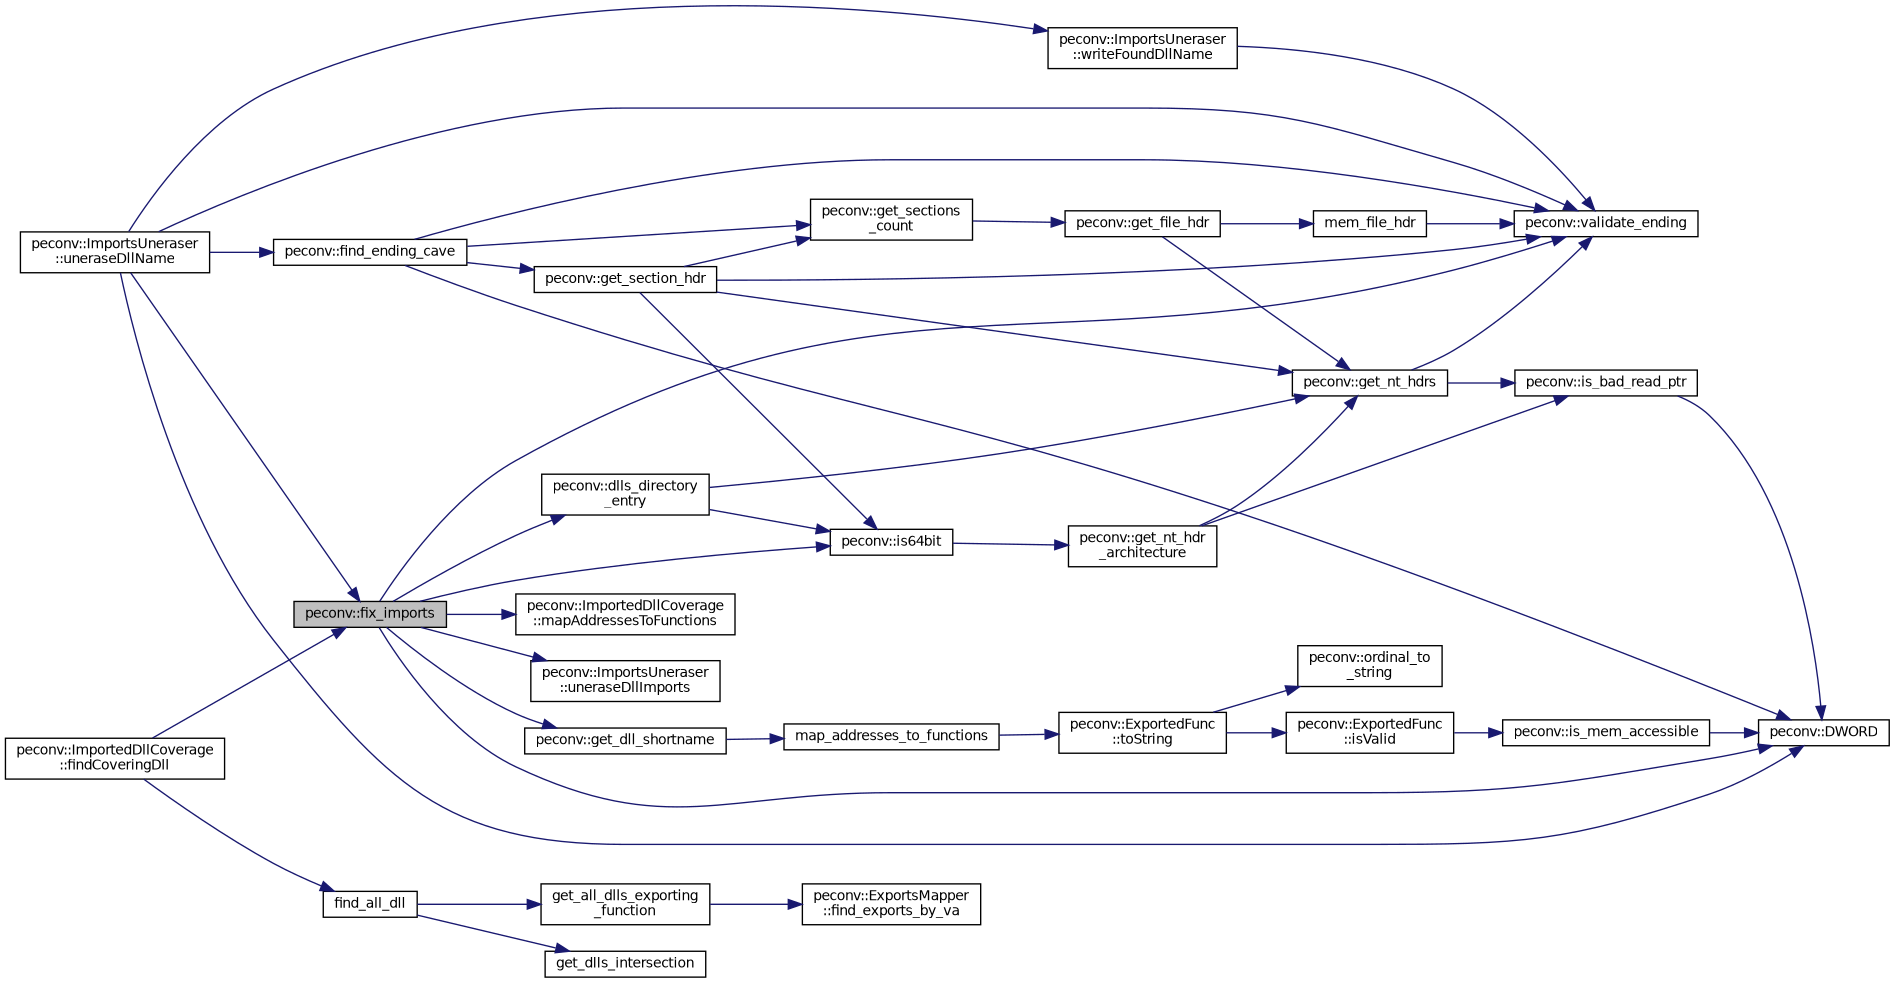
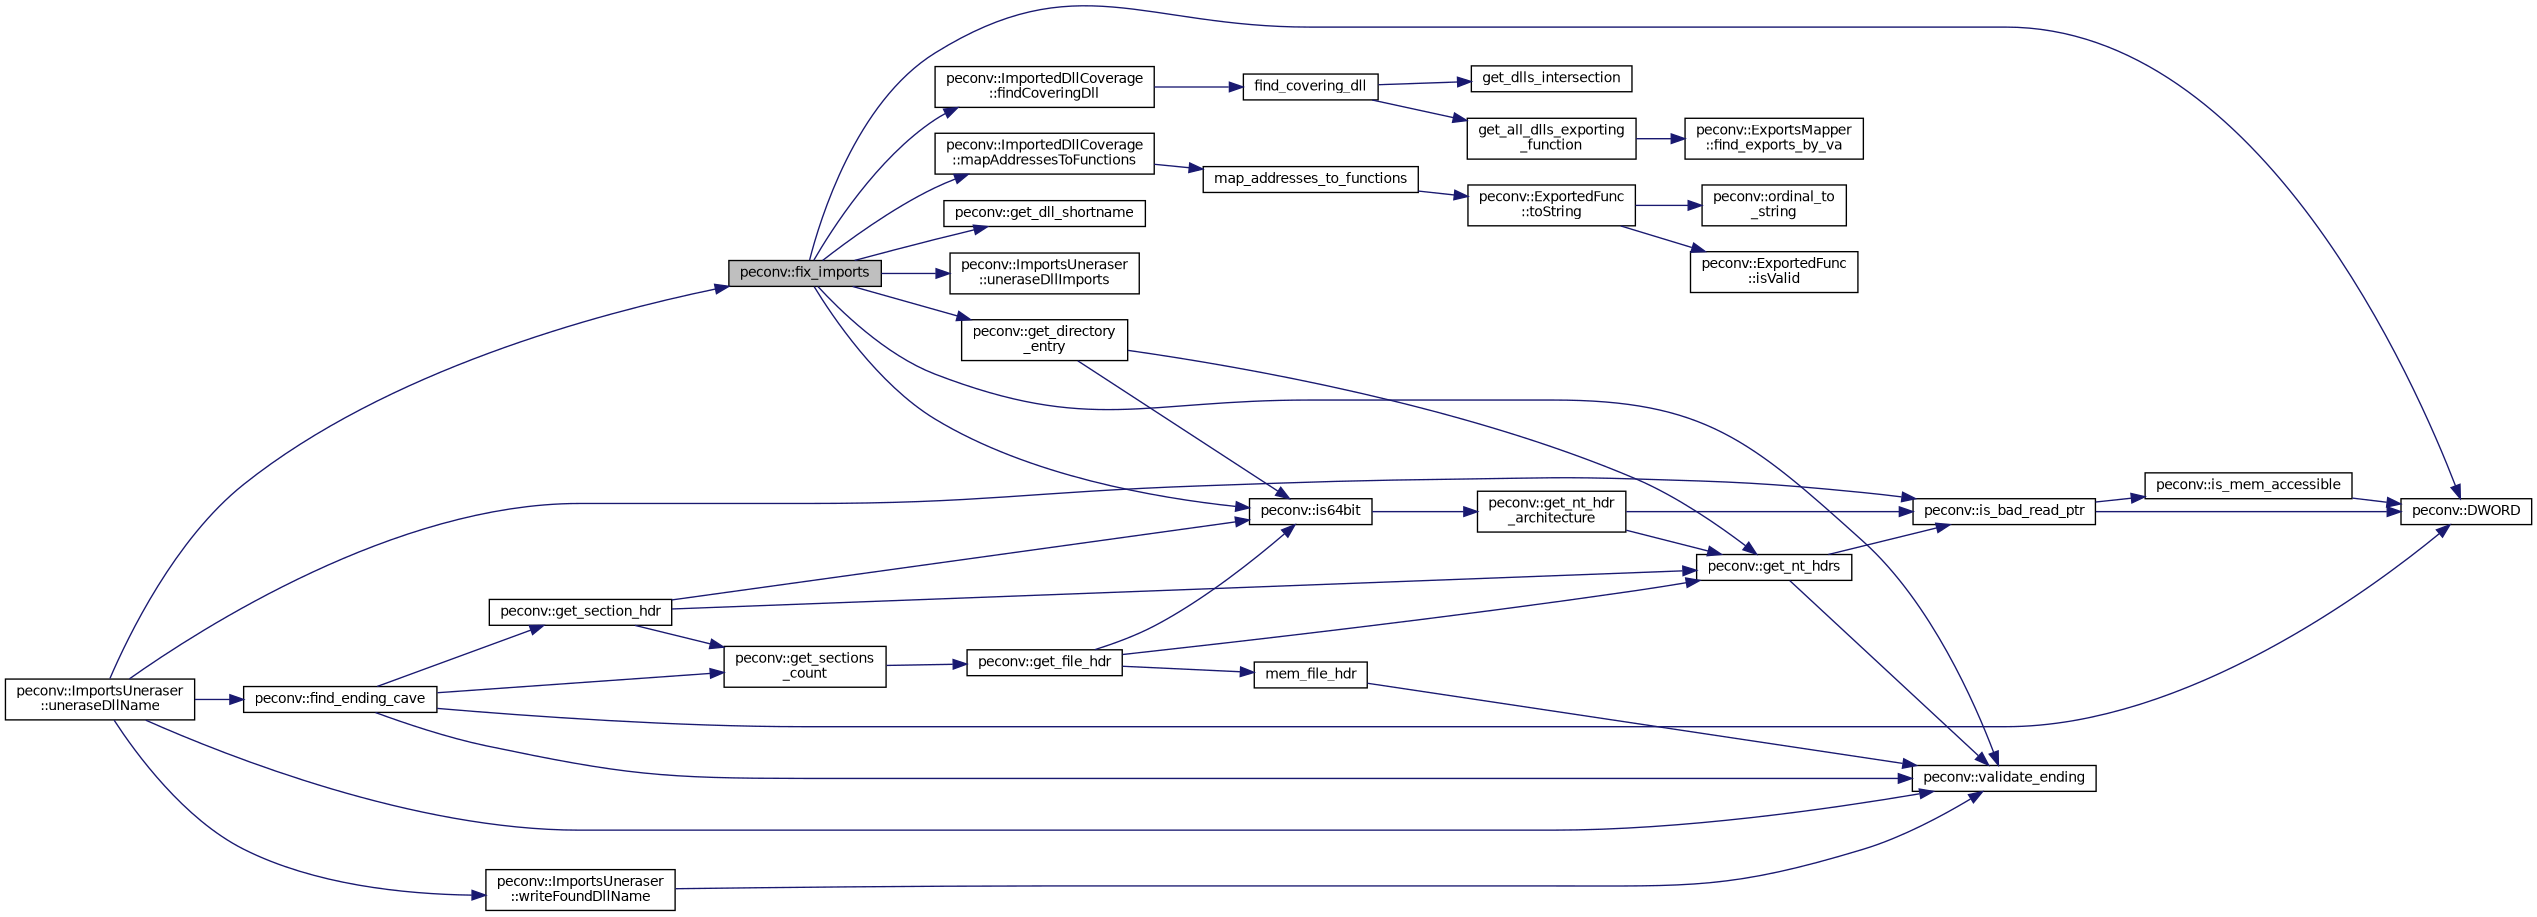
(1123, 272) -> none
(625, 495) -> (1045, 340)
none -> (1195, 602)
(243, 686) -> (871, 179)
(1471, 733) -> (2113, 500)
(748, 739) -> (1172, 166)
(802, 844) -> (996, 497)
(370, 904) -> (1311, 87)
